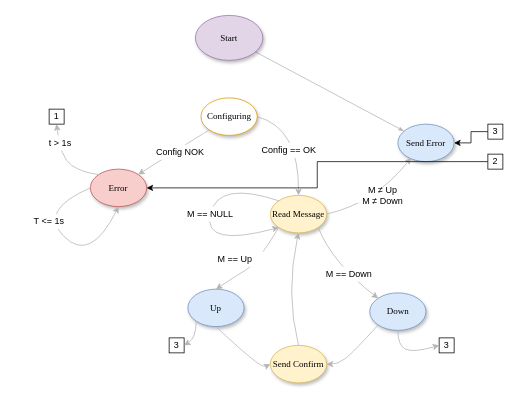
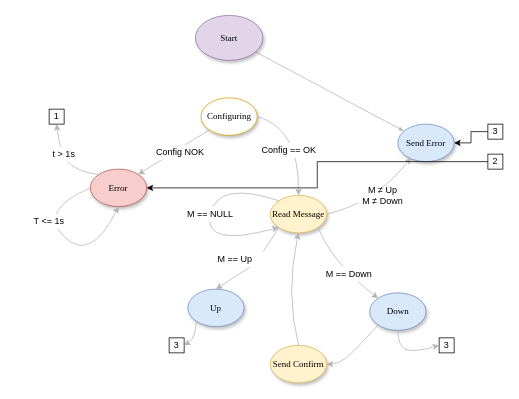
(60, 143) -> (64, 154)
(241, 349) -> none
